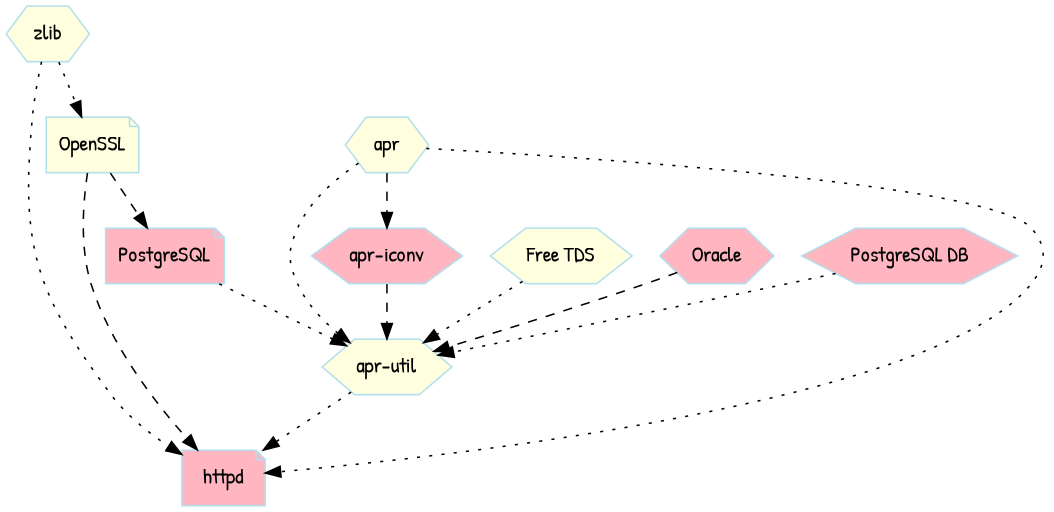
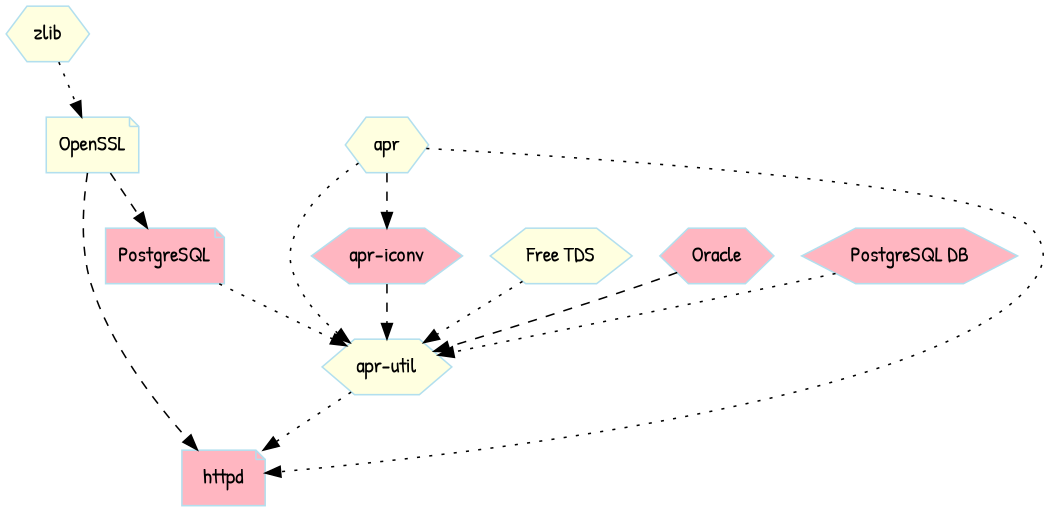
(42, 275) -> none
